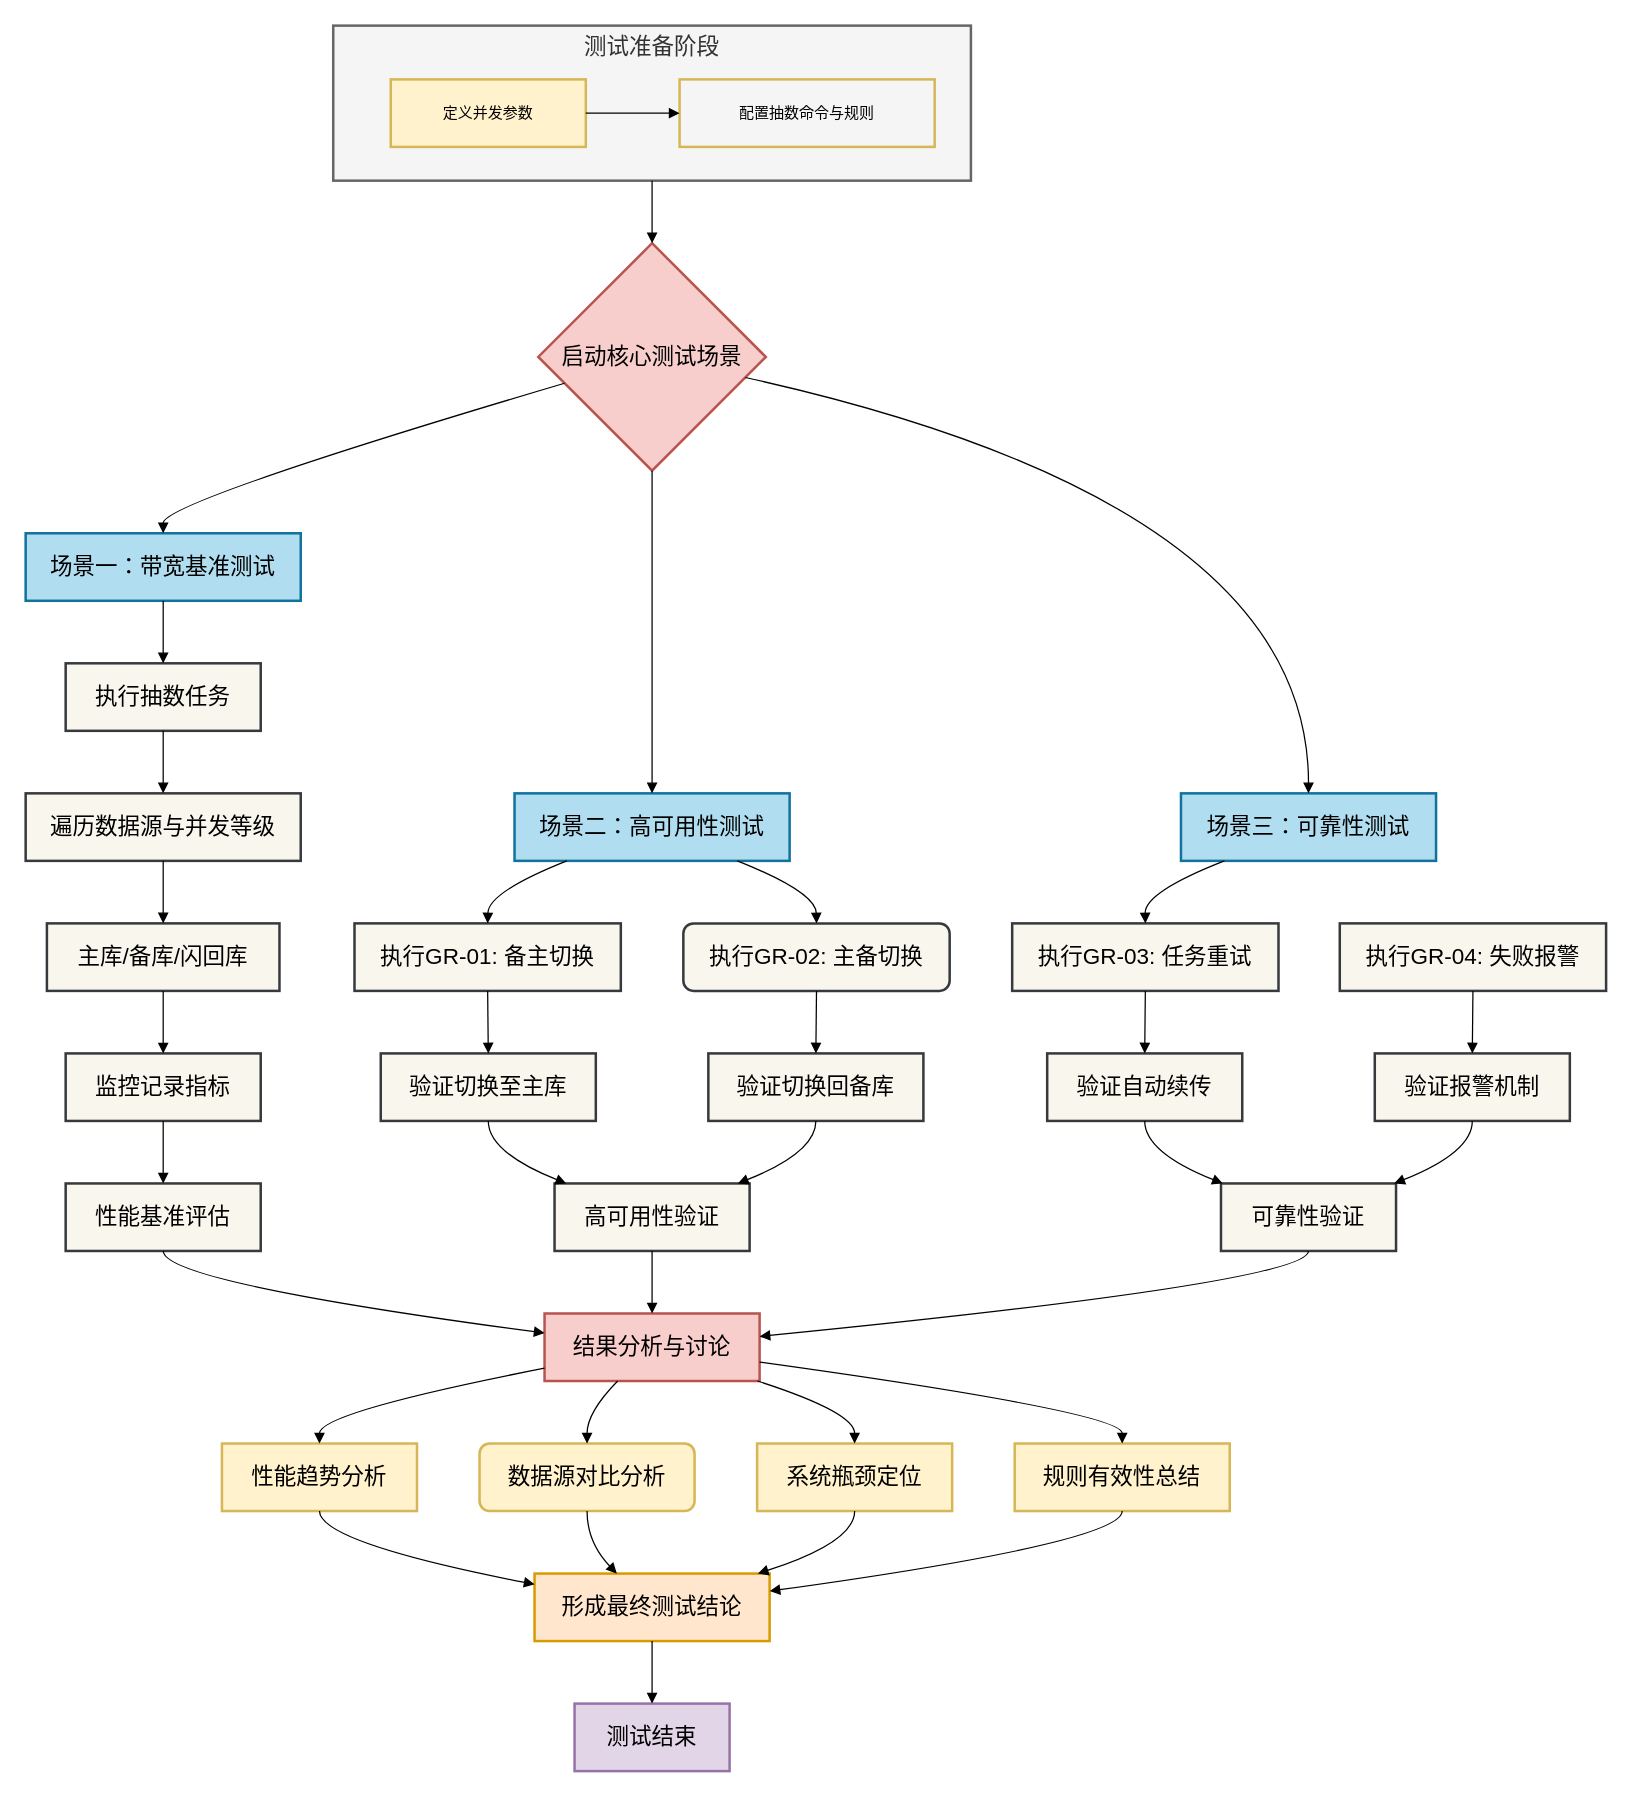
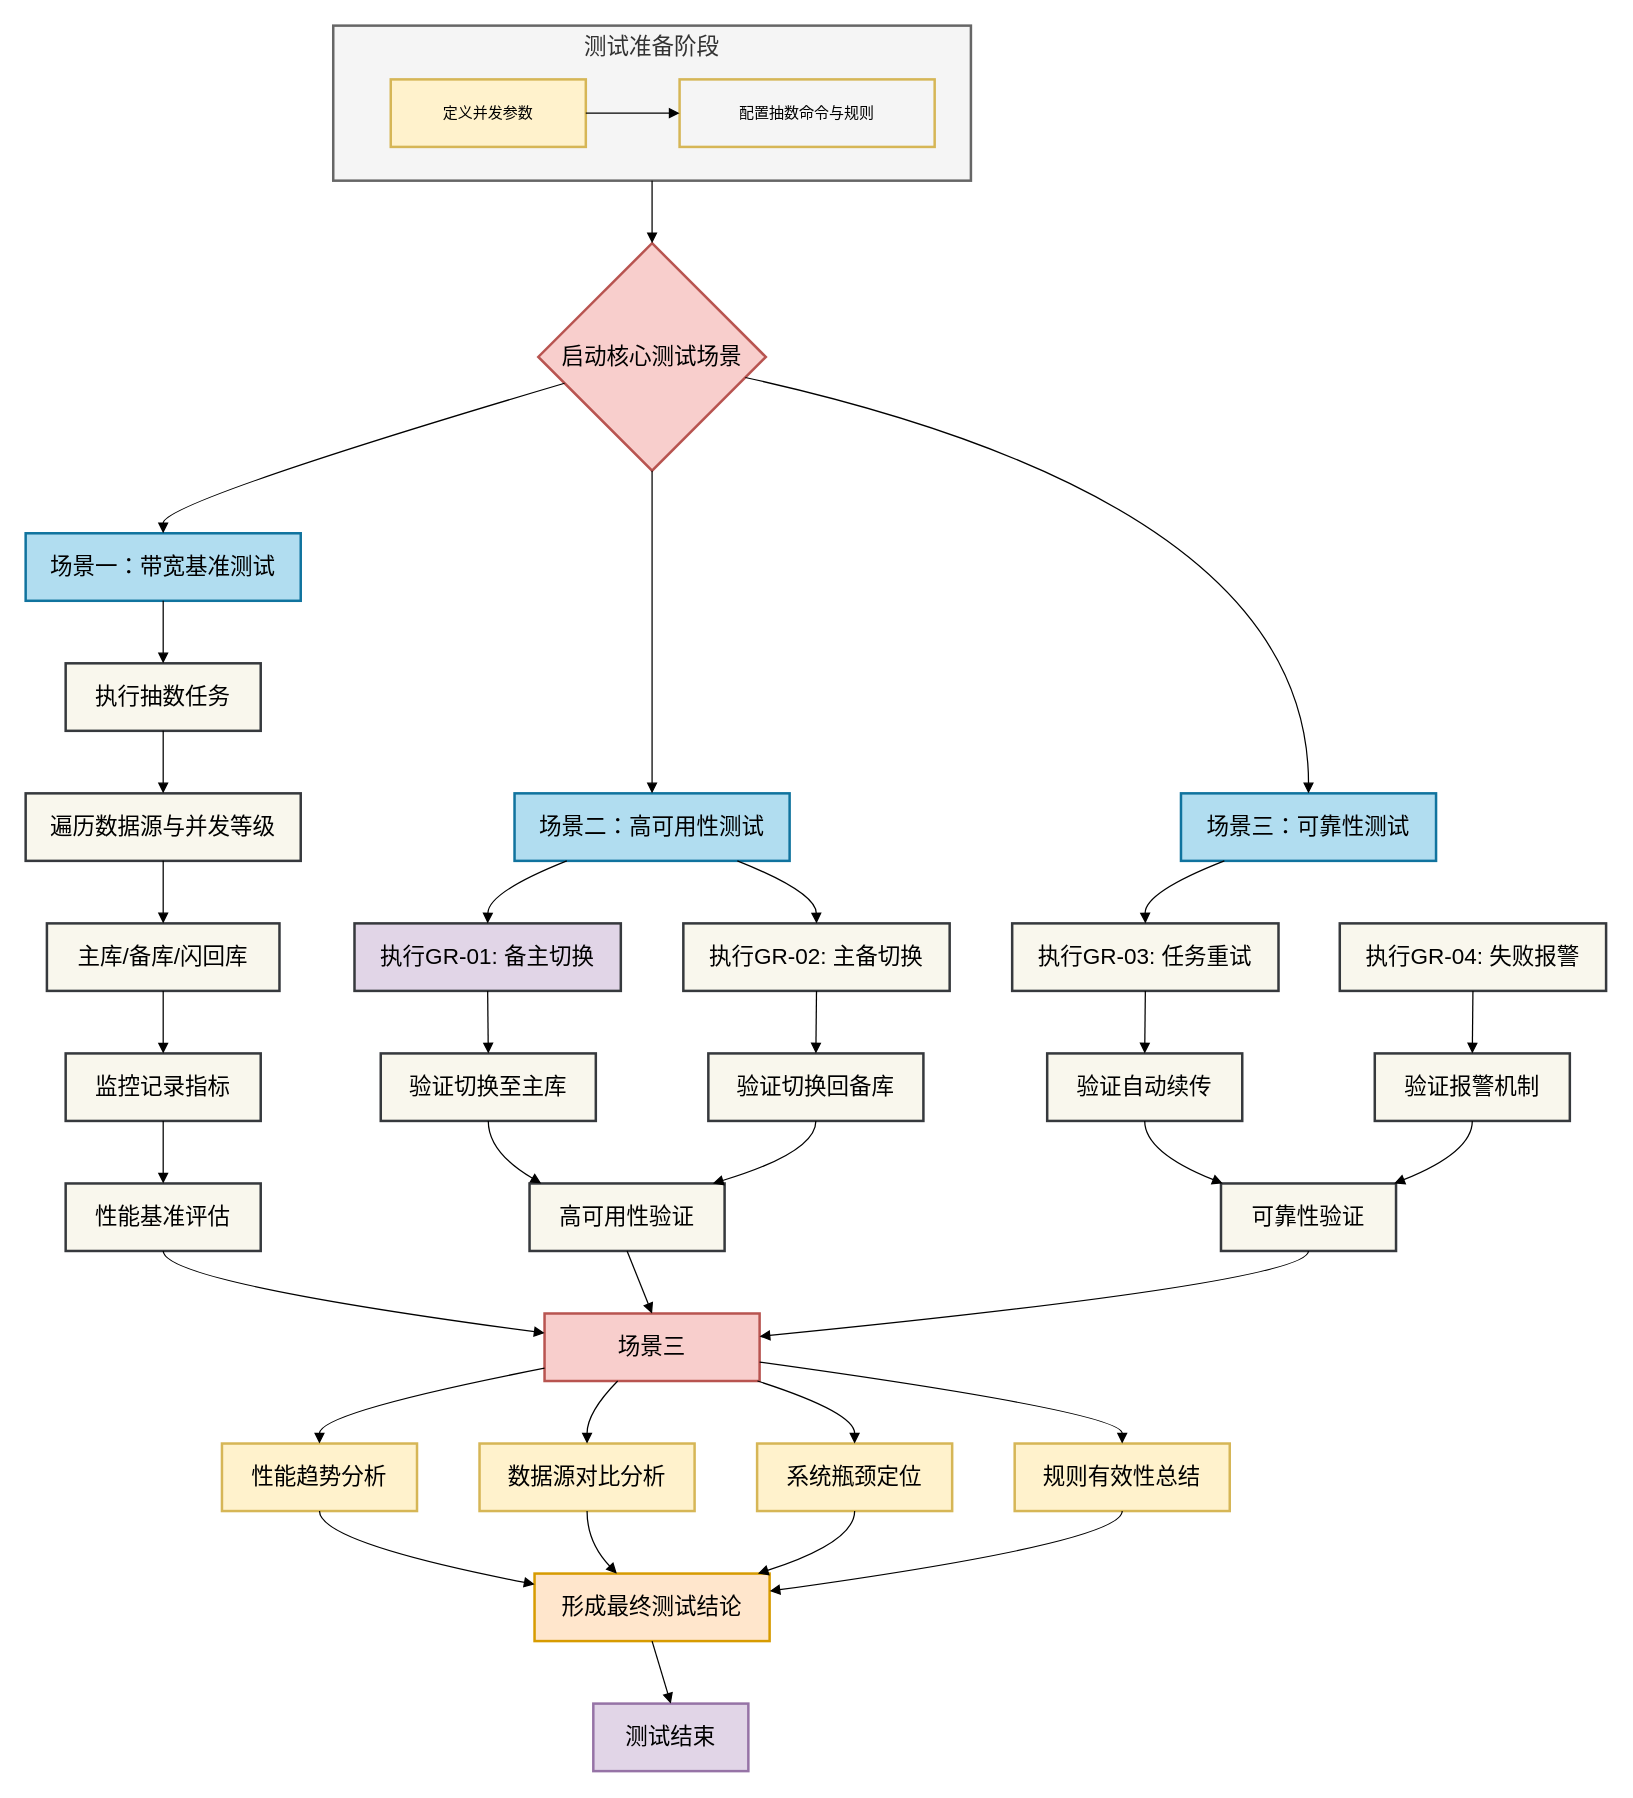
(488, 957) -> (488, 957)
(816, 957) -> (816, 957)
(652, 1217) -> (627, 1217)
(652, 1347) -> (652, 1347)
(587, 1477) -> (587, 1477)
(652, 1737) -> (671, 1737)
